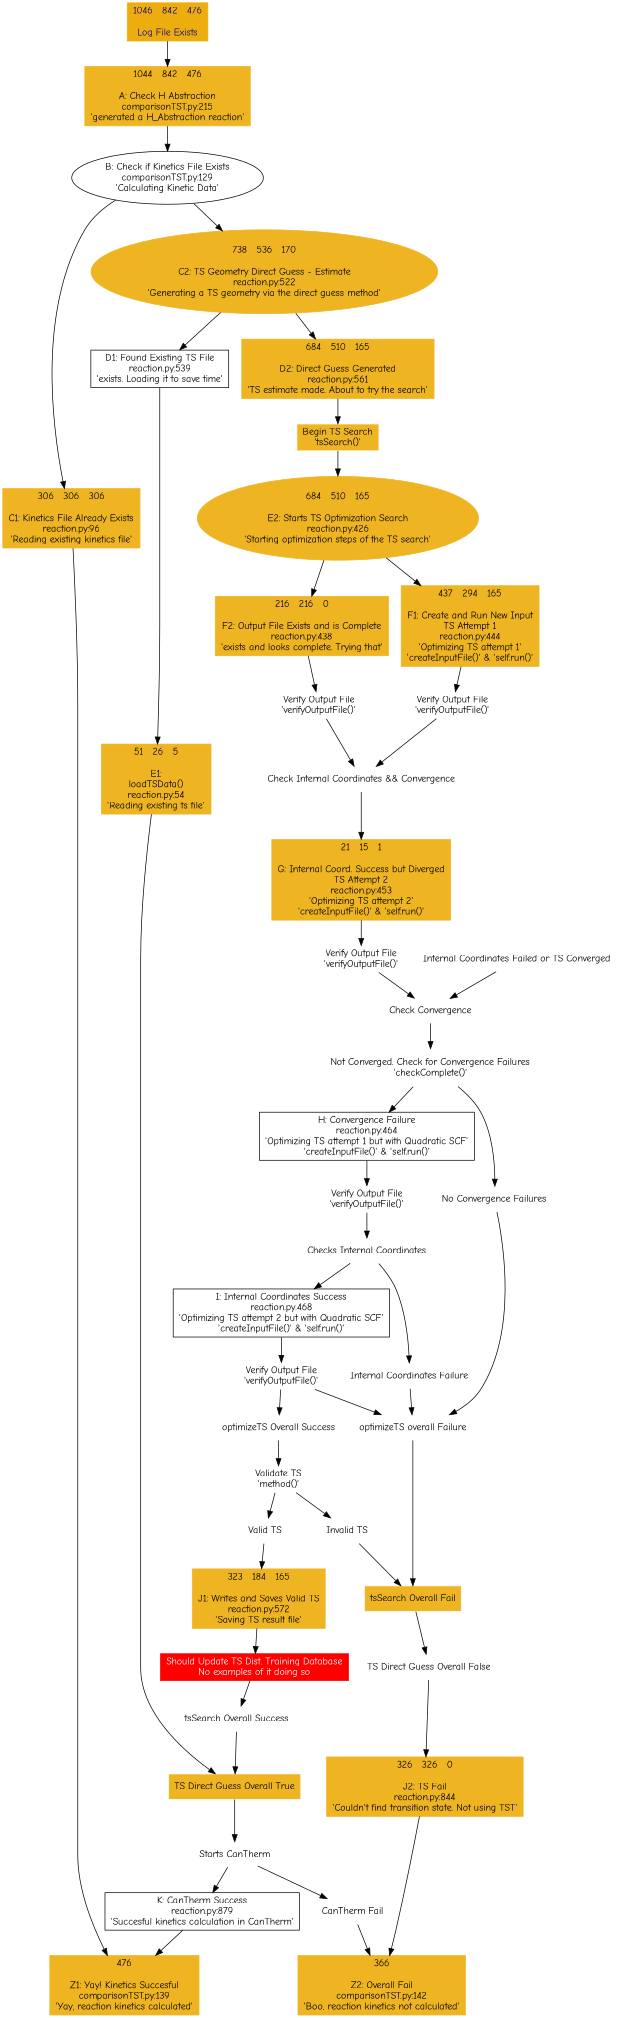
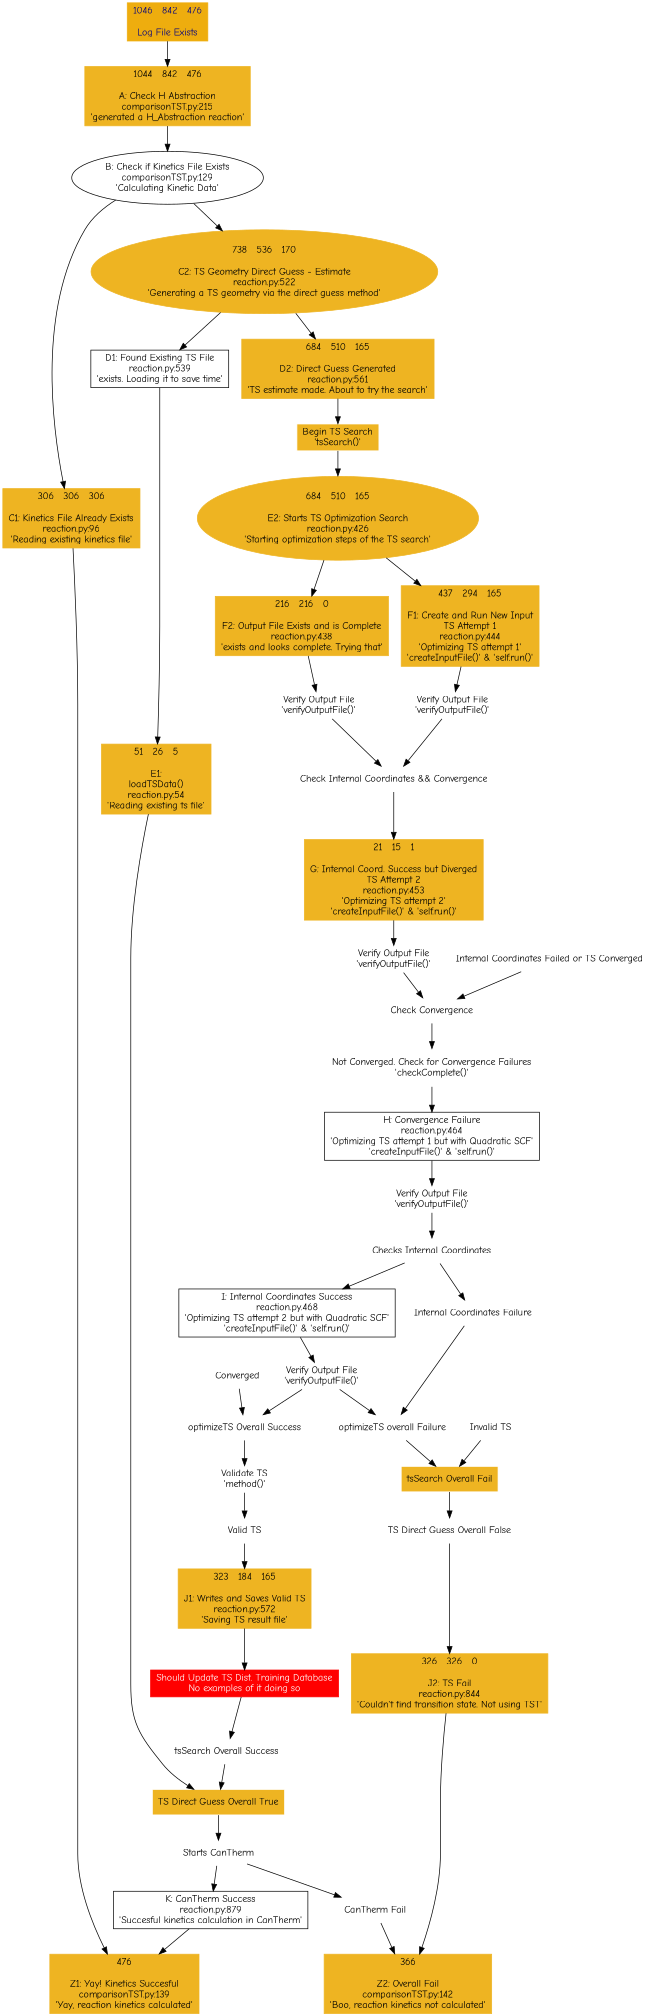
(494, 1199) -> none
none -> (238, 1376)
(310, 1503) -> none
